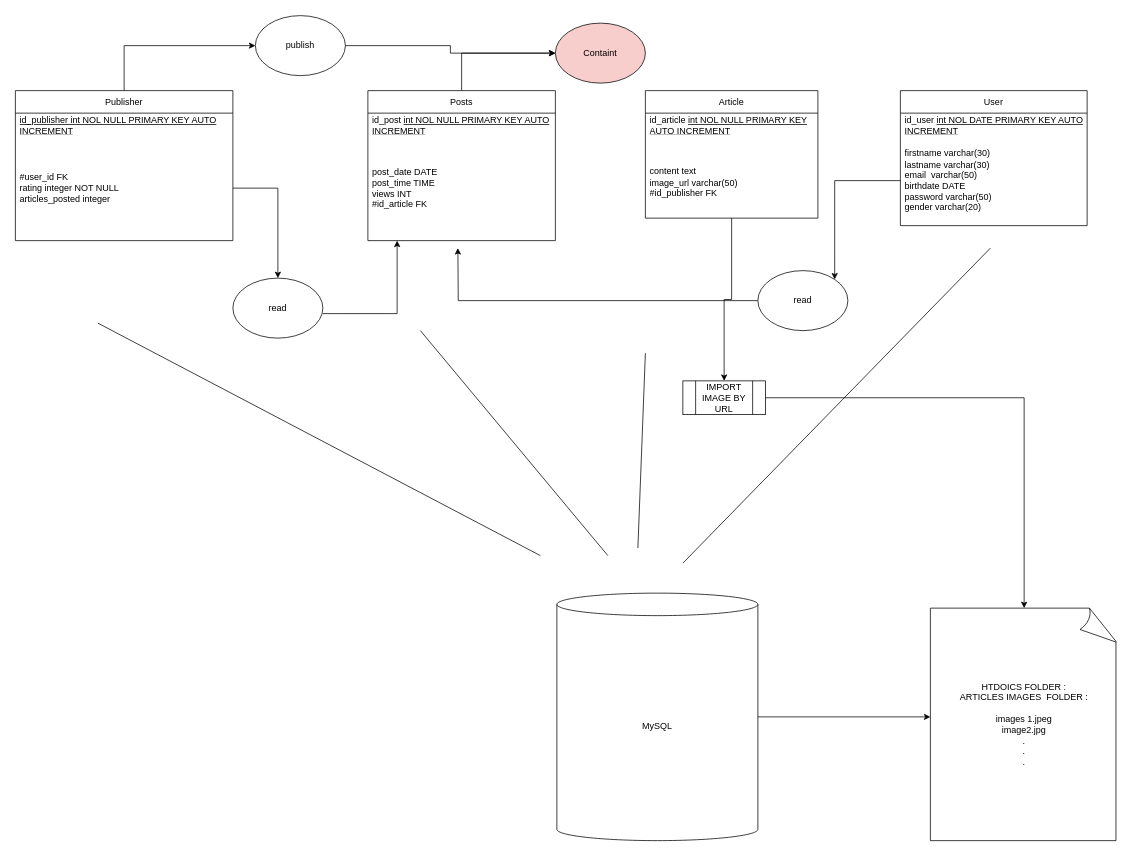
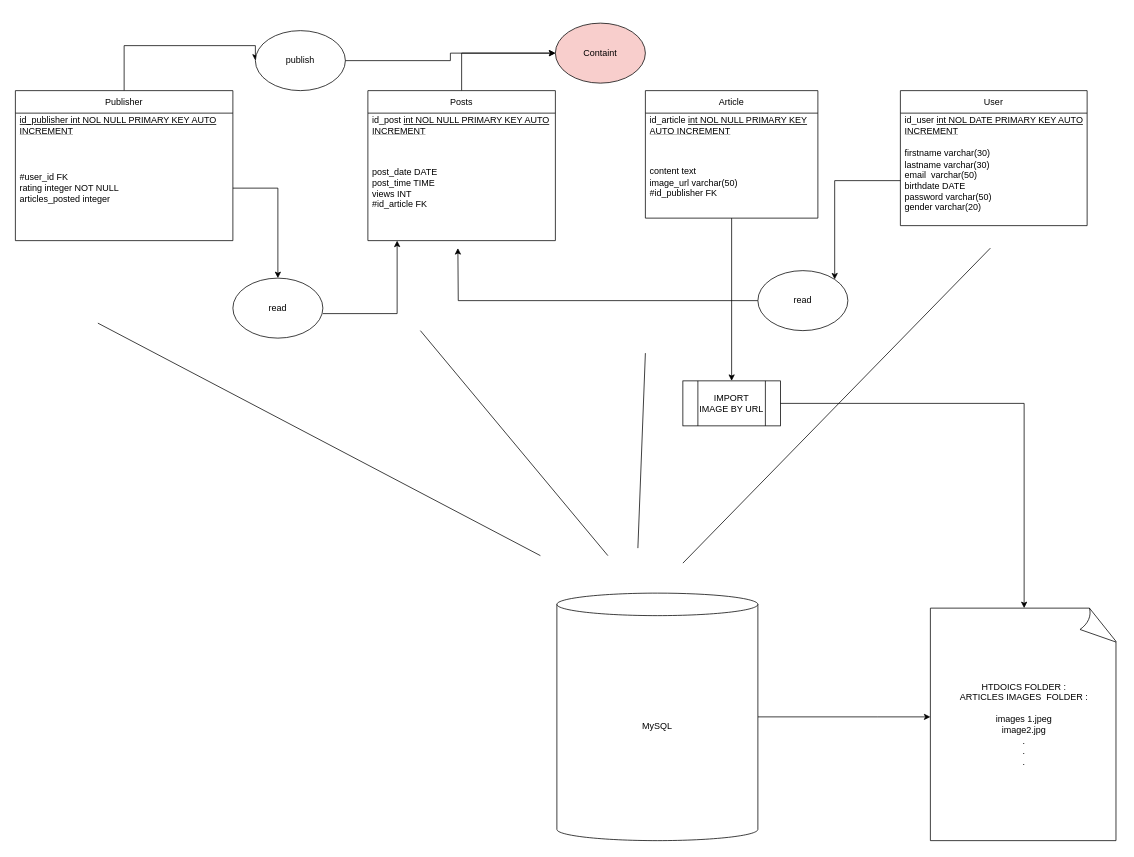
(300, 45) -> (300, 60)
(724, 398) -> (732, 403)
